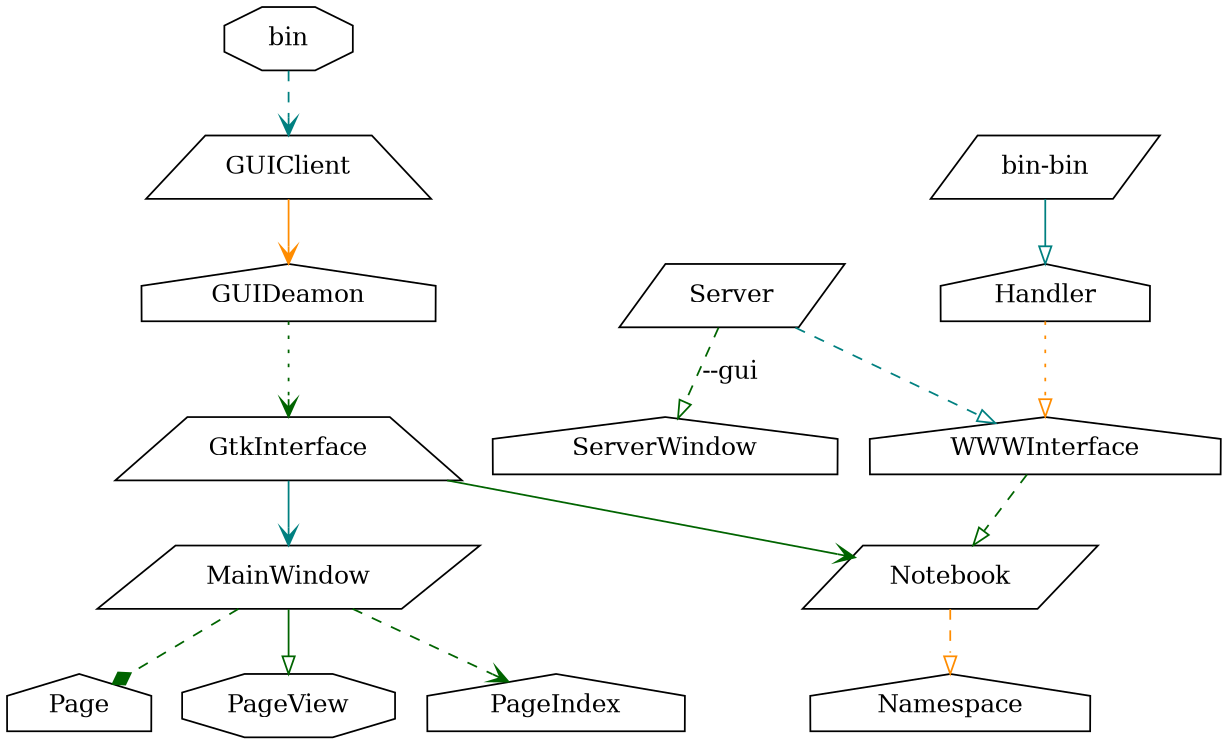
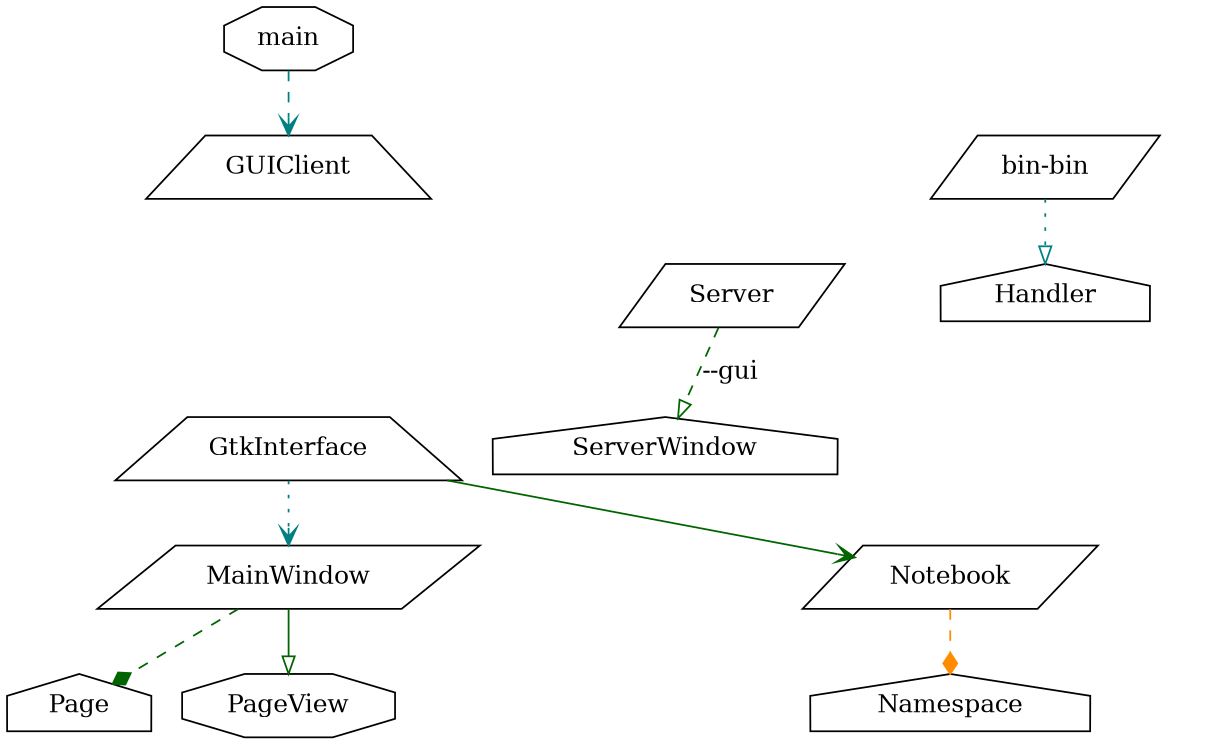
(289, 39) -> (289, 39)
(1045, 223) -> (1045, 223)
(289, 296) -> none
(1045, 449) -> none
(289, 504) -> (289, 504)
(950, 631) -> (950, 631)
(556, 706) -> none
